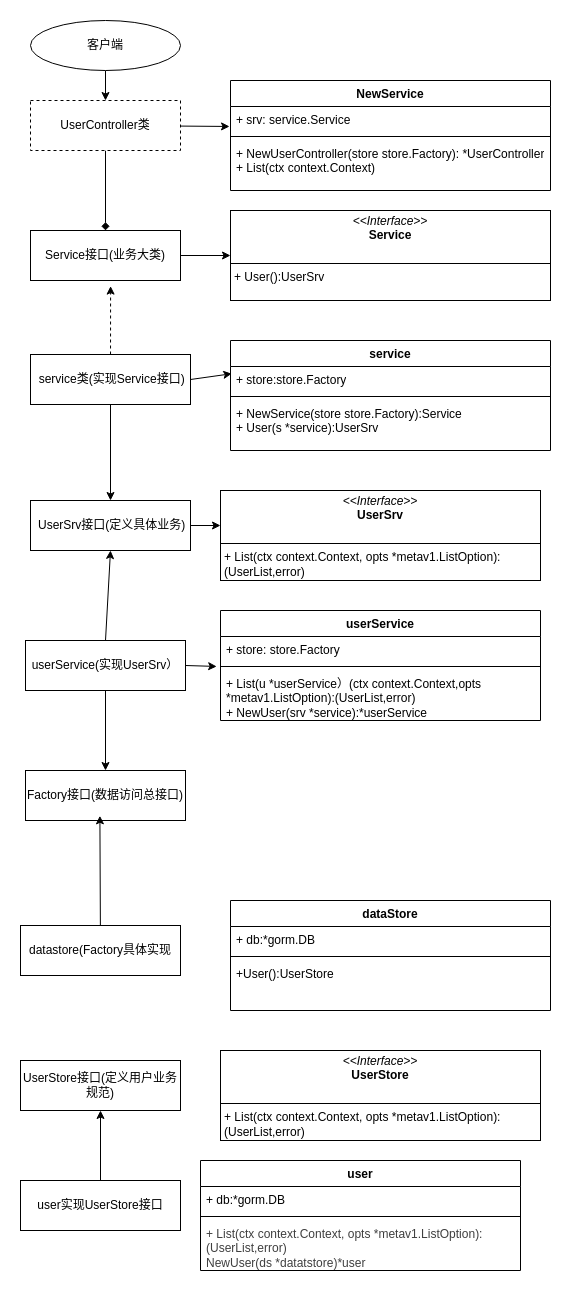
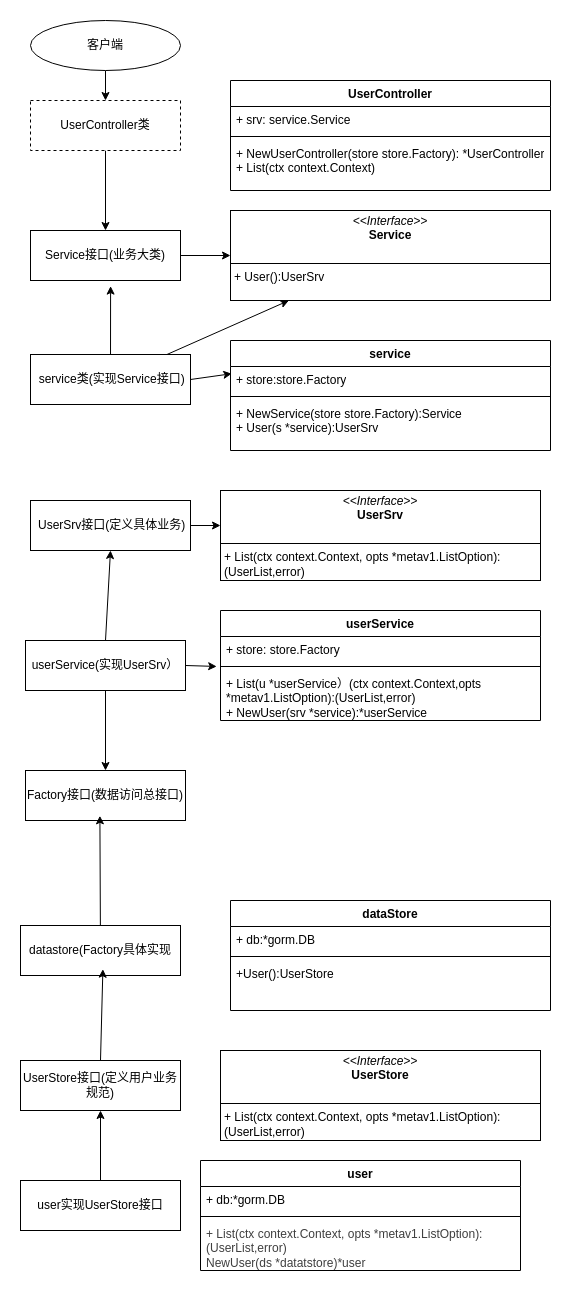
(391, 95) -> (391, 95)
(202, 126) -> none
(106, 221) -> (106, 222)
(111, 323) -> (111, 323)
(111, 449) -> (225, 329)
none -> (102, 1018)
